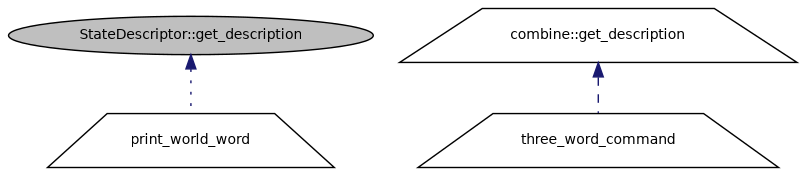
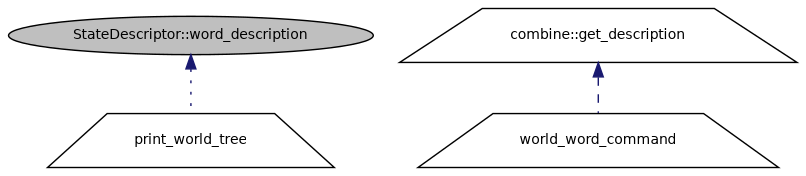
(191, 35) -> (191, 35)
(191, 141) -> (191, 141)
(598, 141) -> (598, 141)
